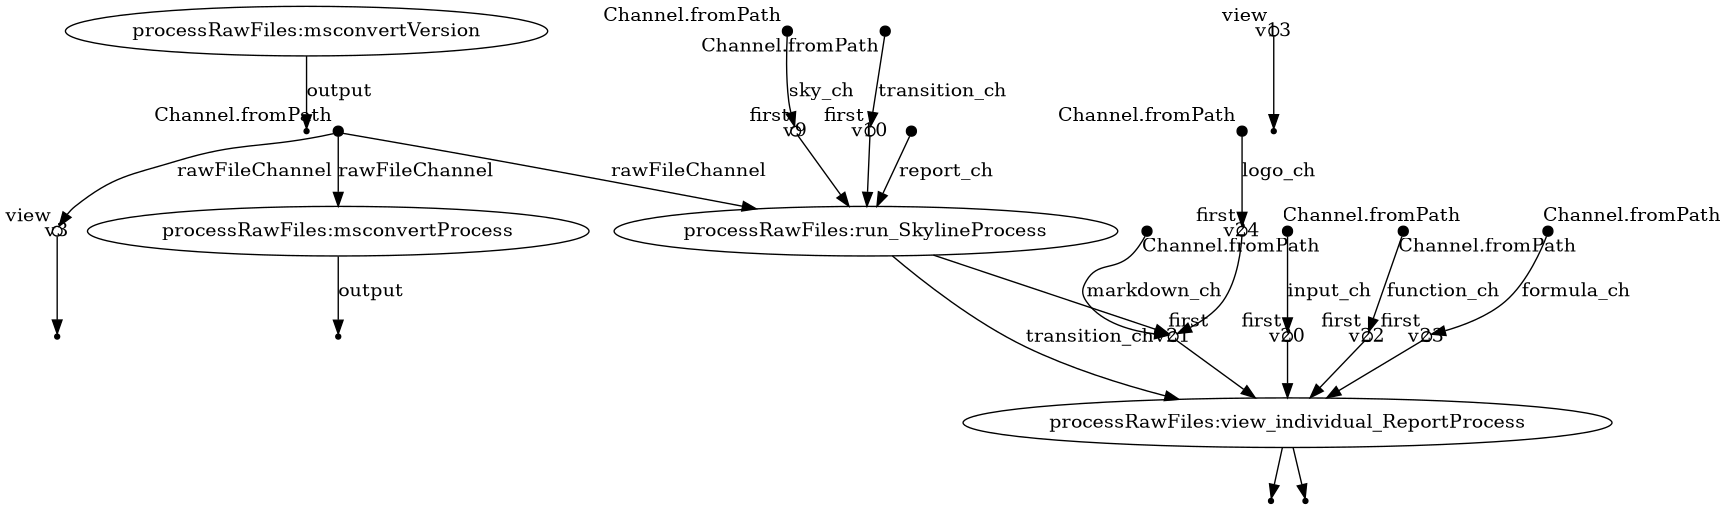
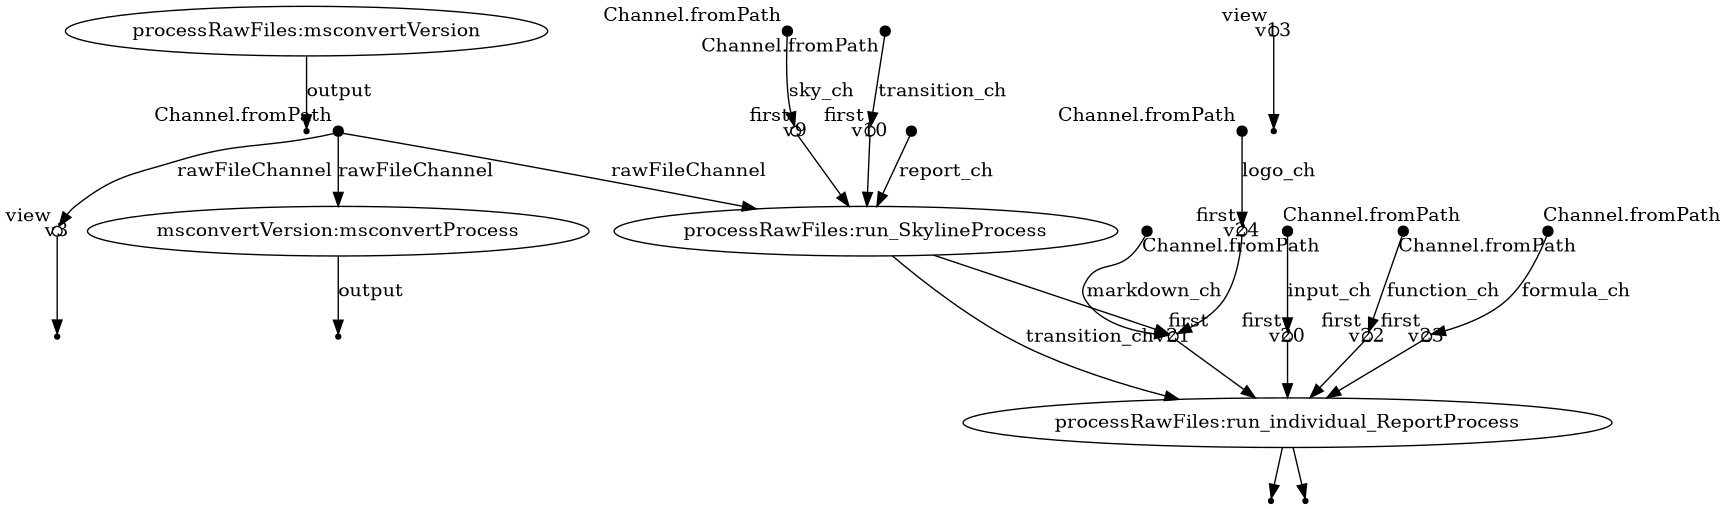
(338, 231) -> (338, 231)
(1288, 423) -> (1288, 423)
